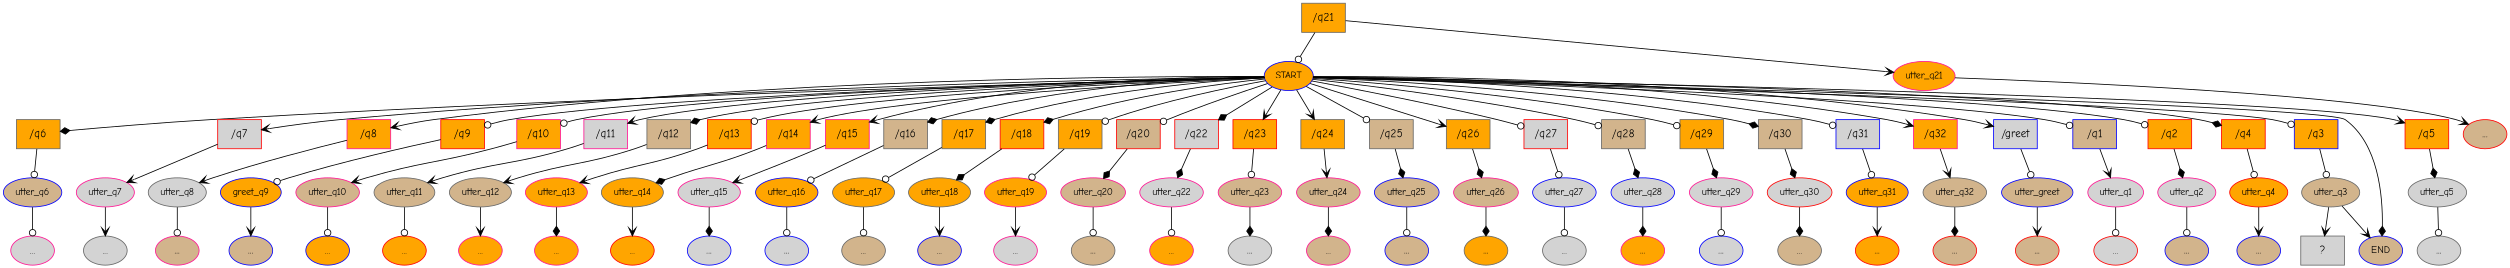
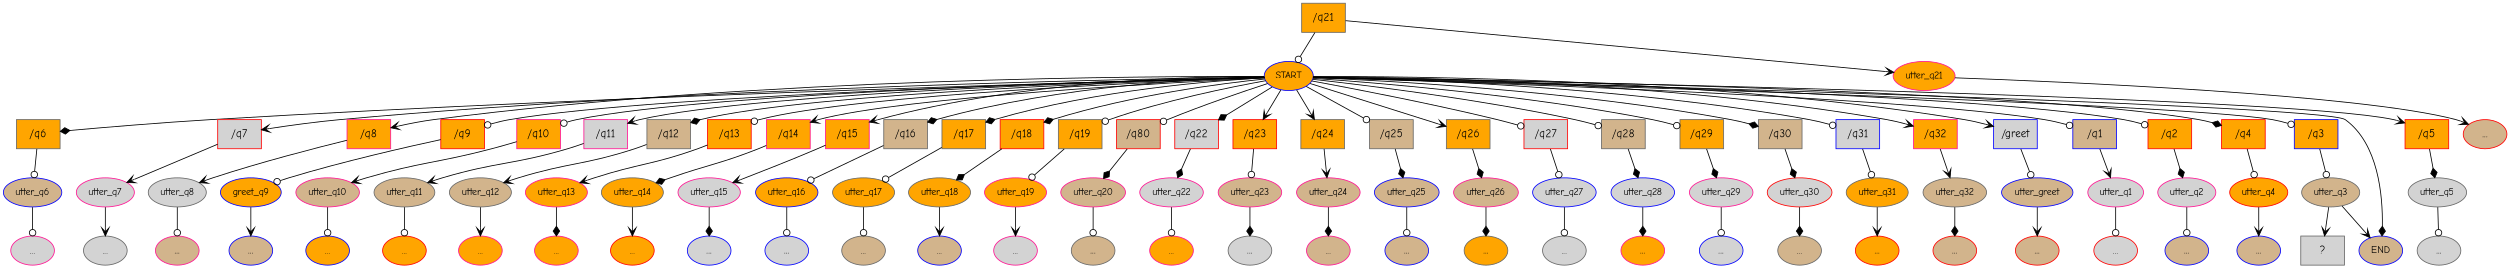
(1138, 134) -> (1138, 134)
(1877, 192) -> (1877, 192)
